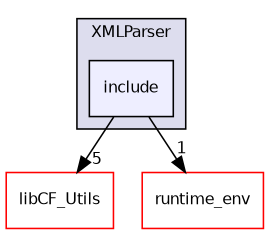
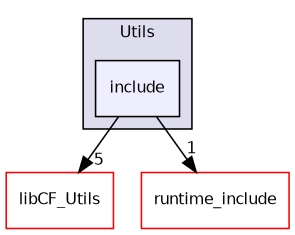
(131, 33) -> (138, 33)
(203, 200) -> (215, 200)
